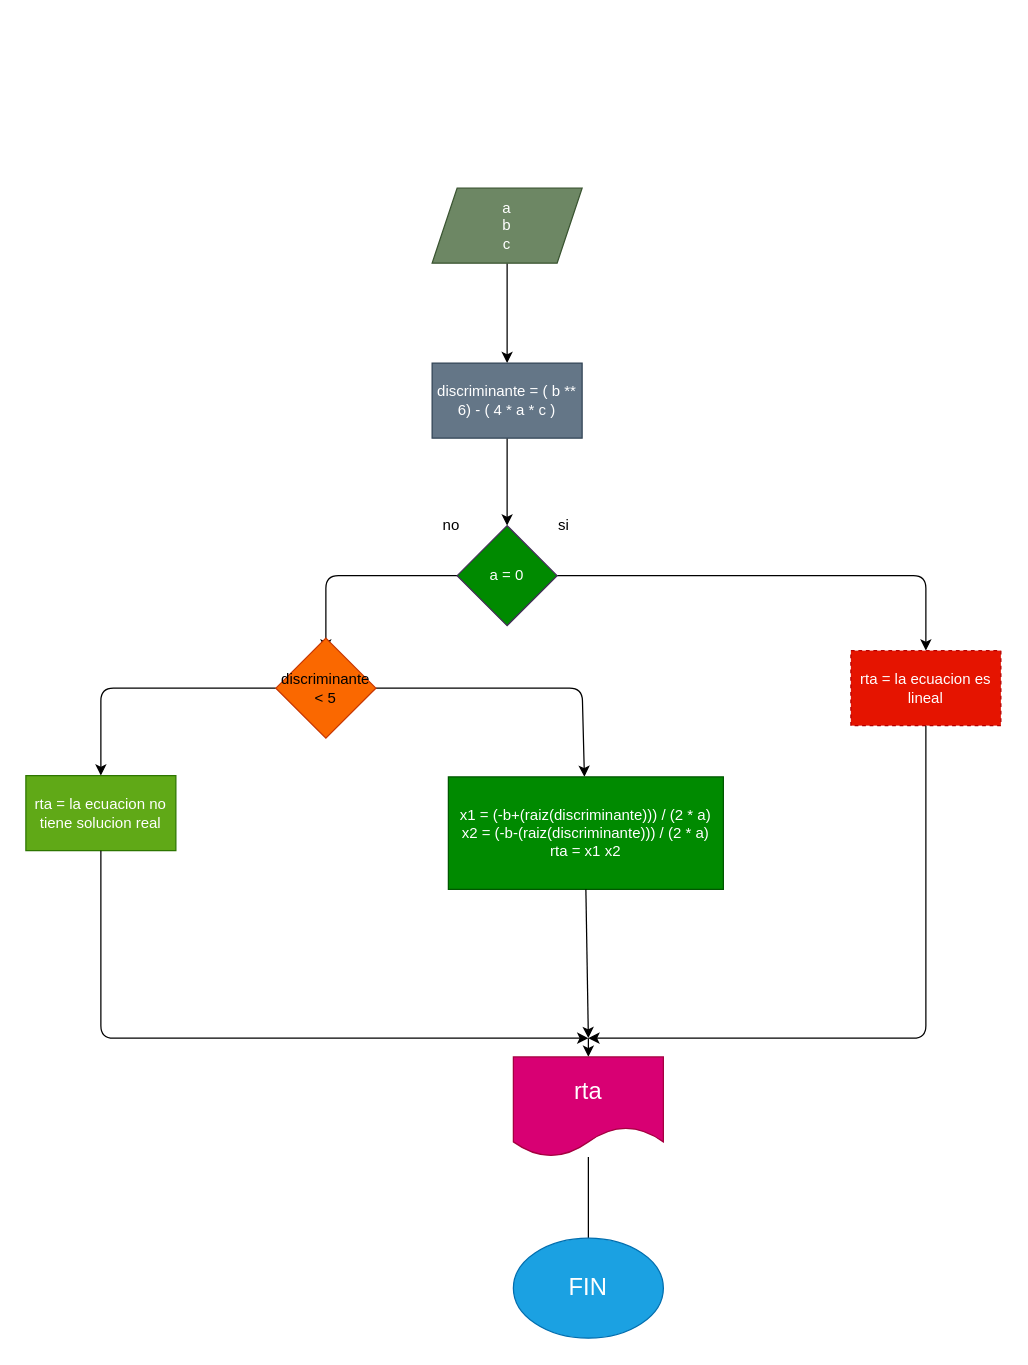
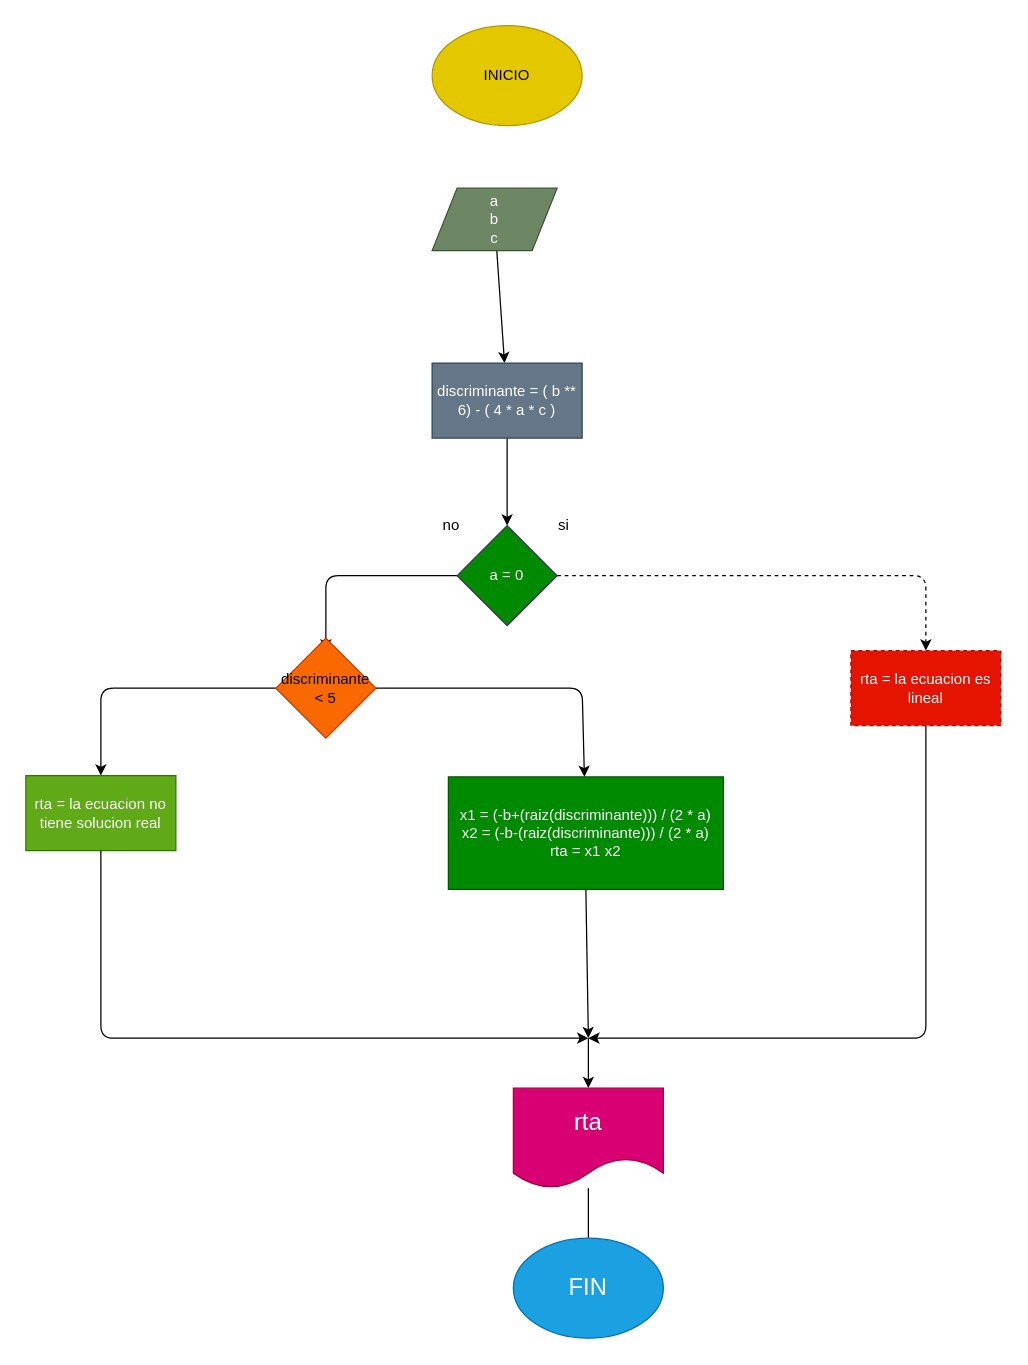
none -> (507, 76)
(507, 226) -> (494, 219)
(768, 576) -> (768, 576)
(588, 1107) -> (588, 1138)
